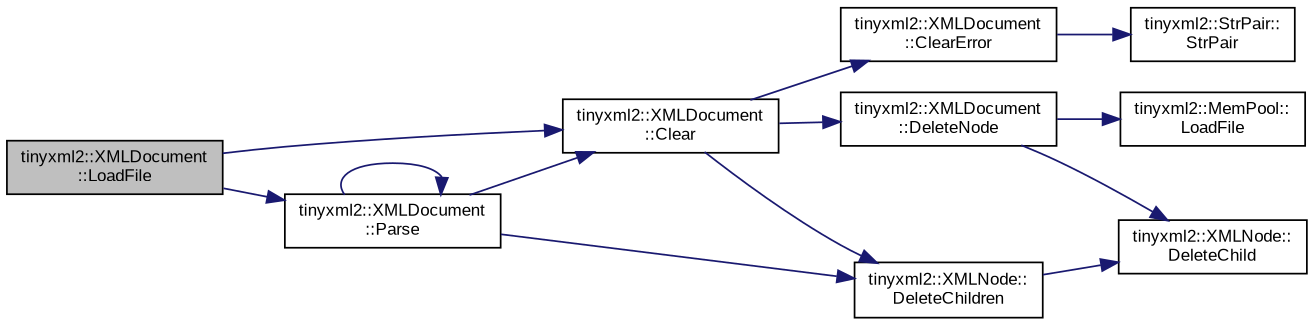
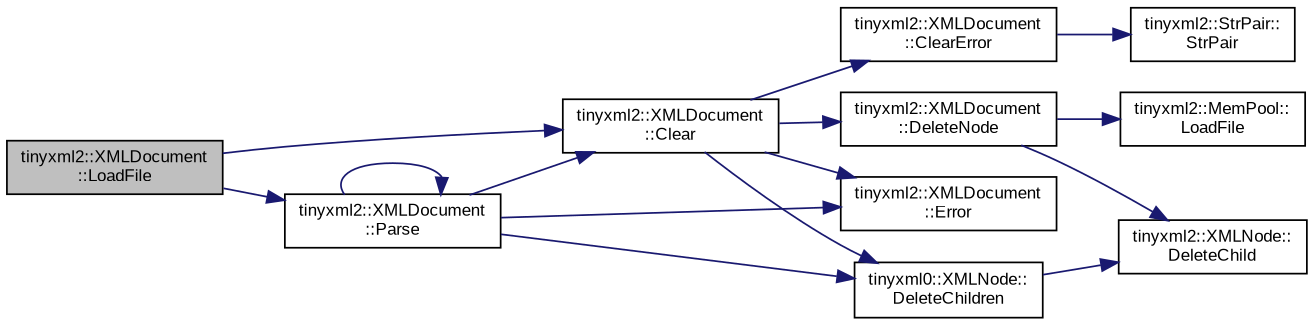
none -> (949, 204)
(949, 290) -> (949, 290)
